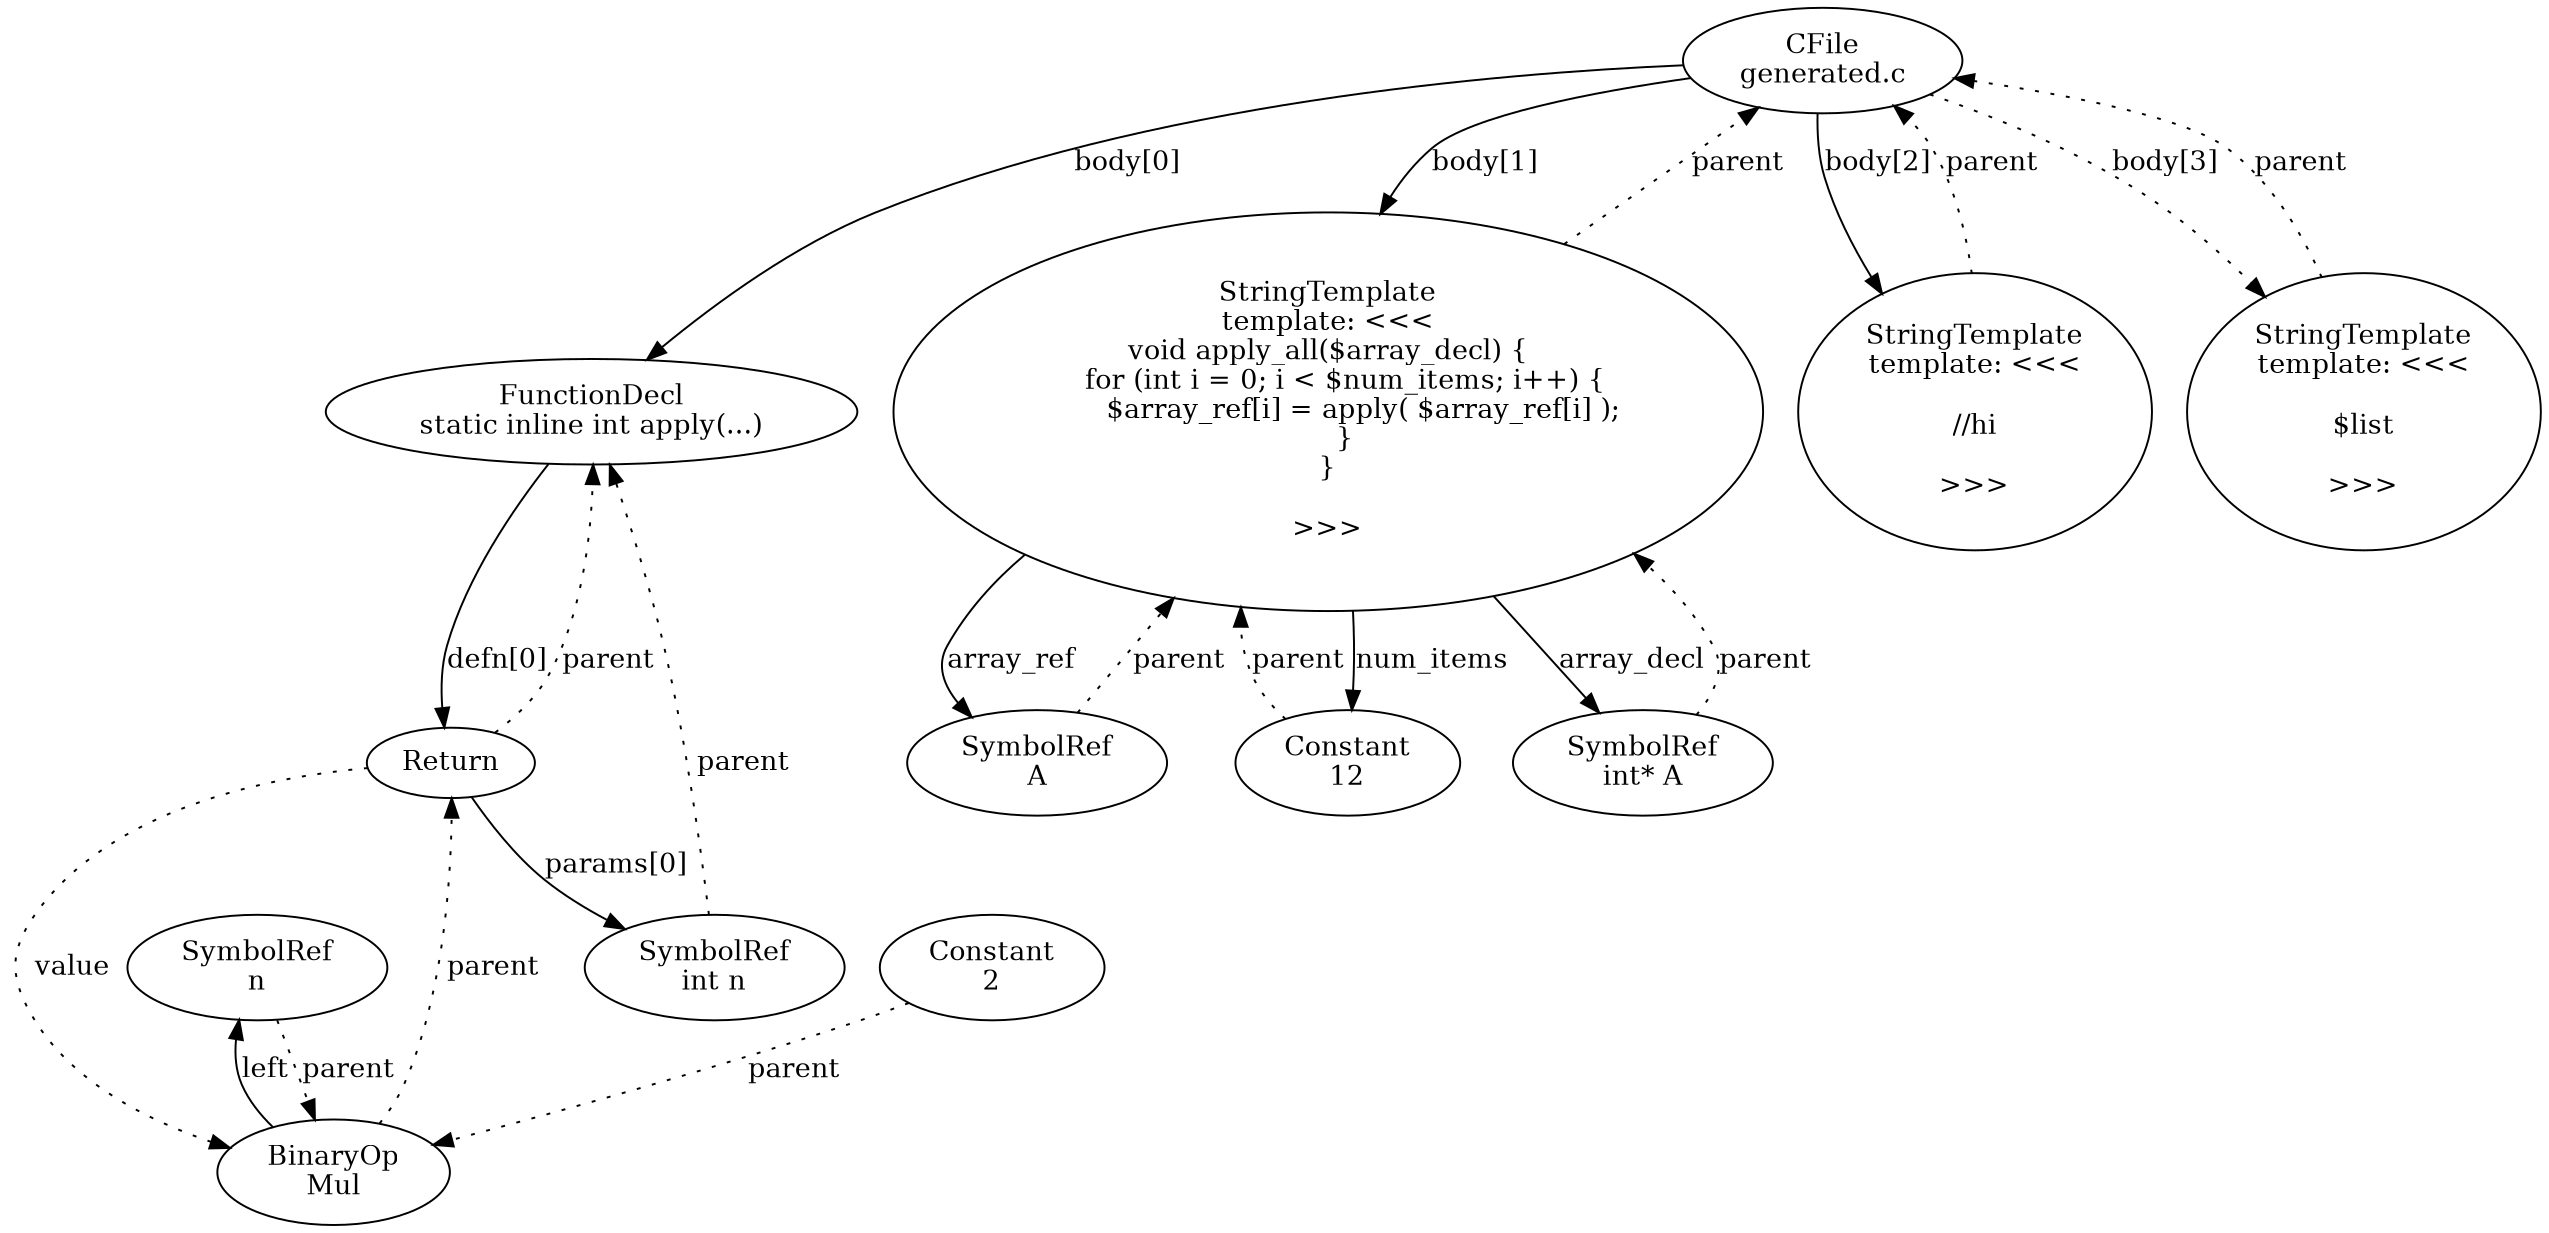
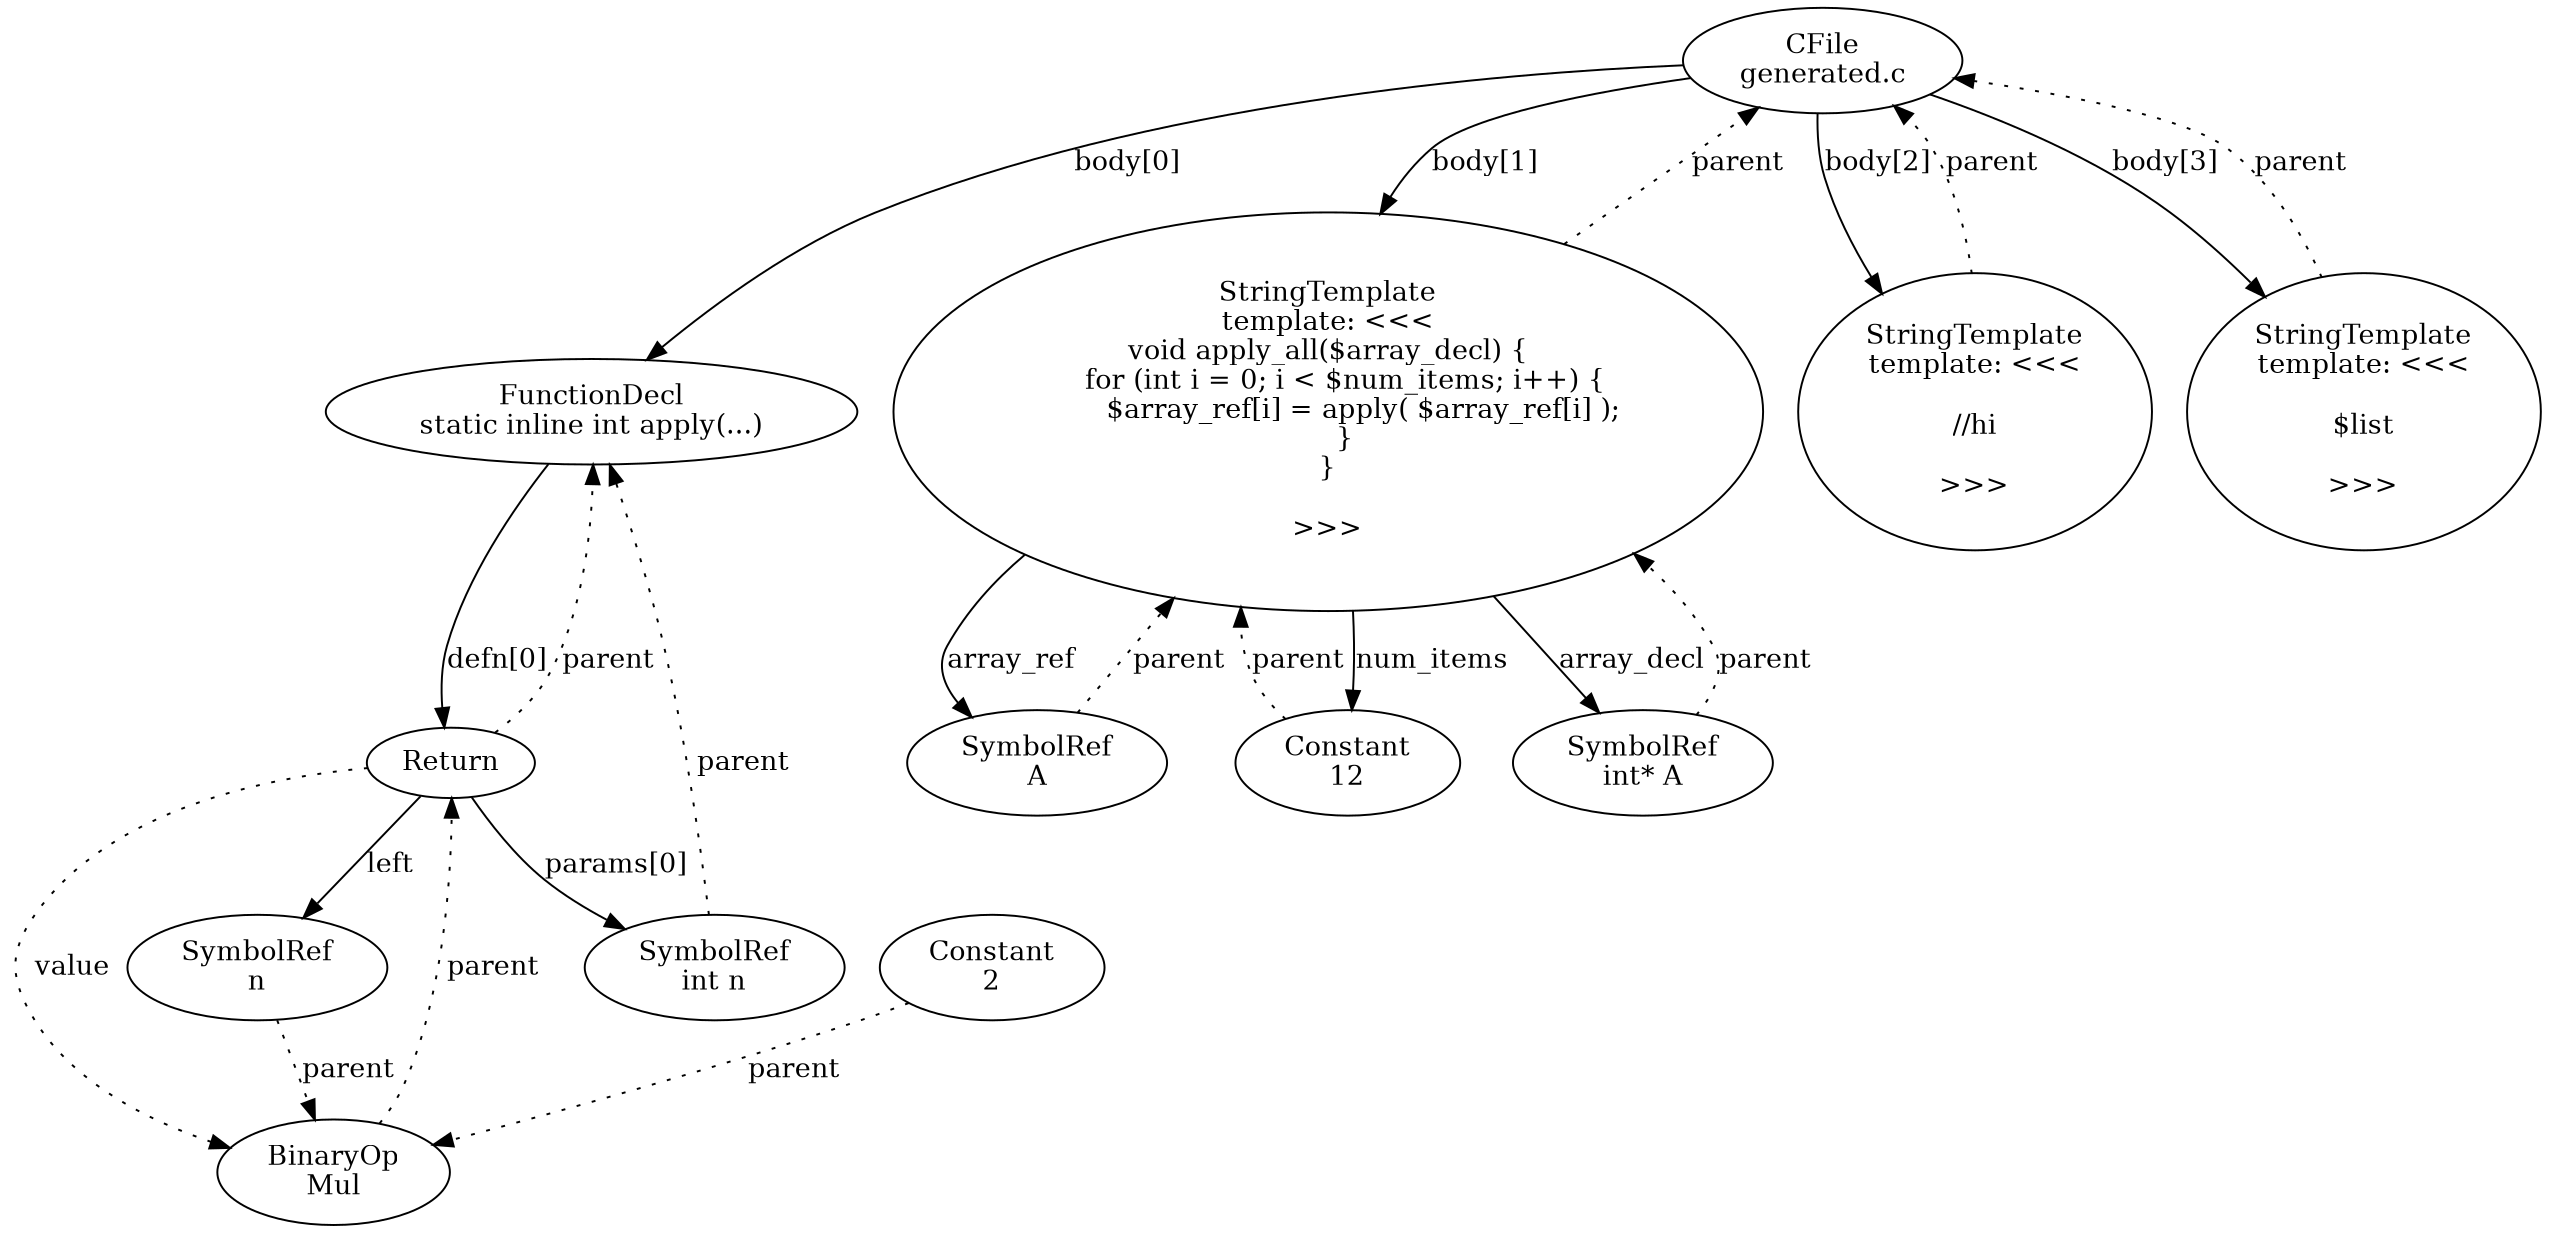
(2102, 169) -> (2102, 169)
(243, 1088) -> (369, 850)
